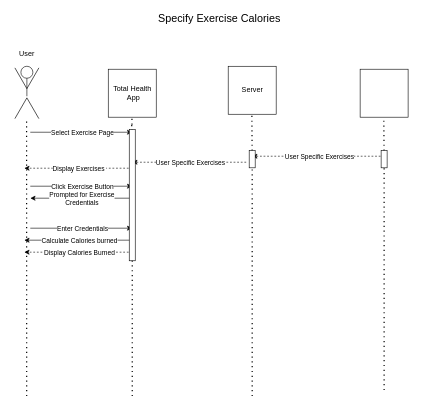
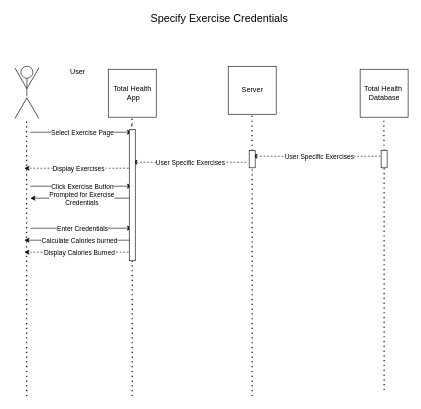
(220, 18) -> (220, 18)
(27, 54) -> (78, 72)
none -> (384, 93)
